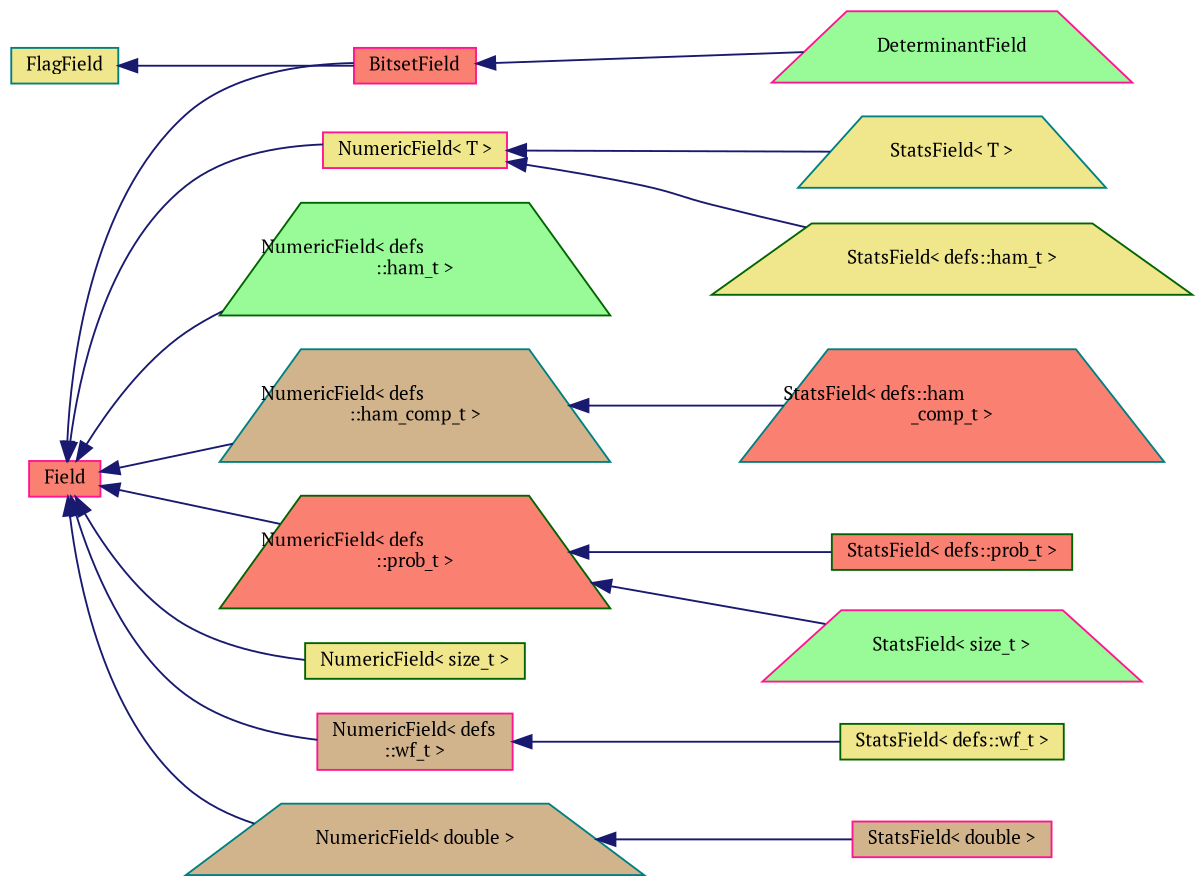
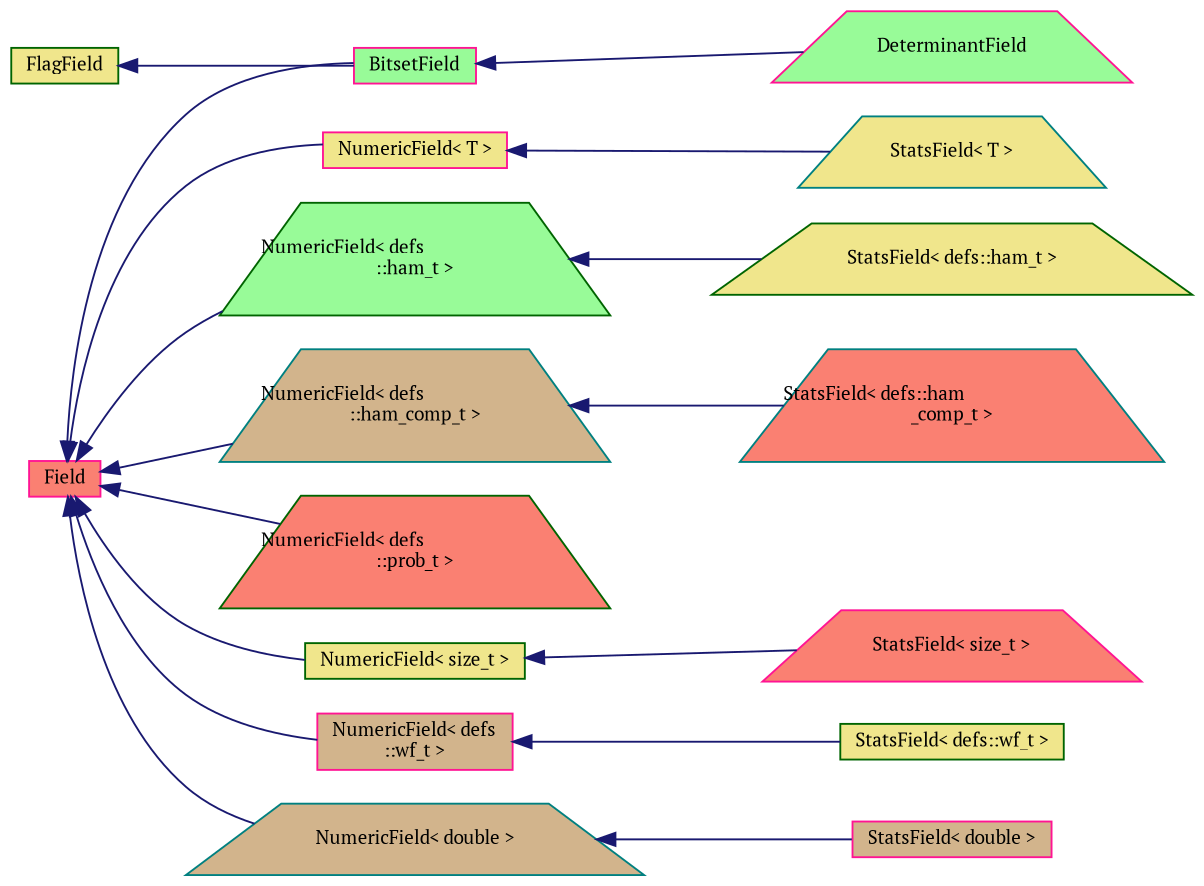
(65, 66) -> (65, 66)
(415, 66) -> (415, 66)
(667, 192) -> (675, 259)
(952, 552) -> none
(718, 605) -> (671, 654)
(952, 646) -> (952, 646)
